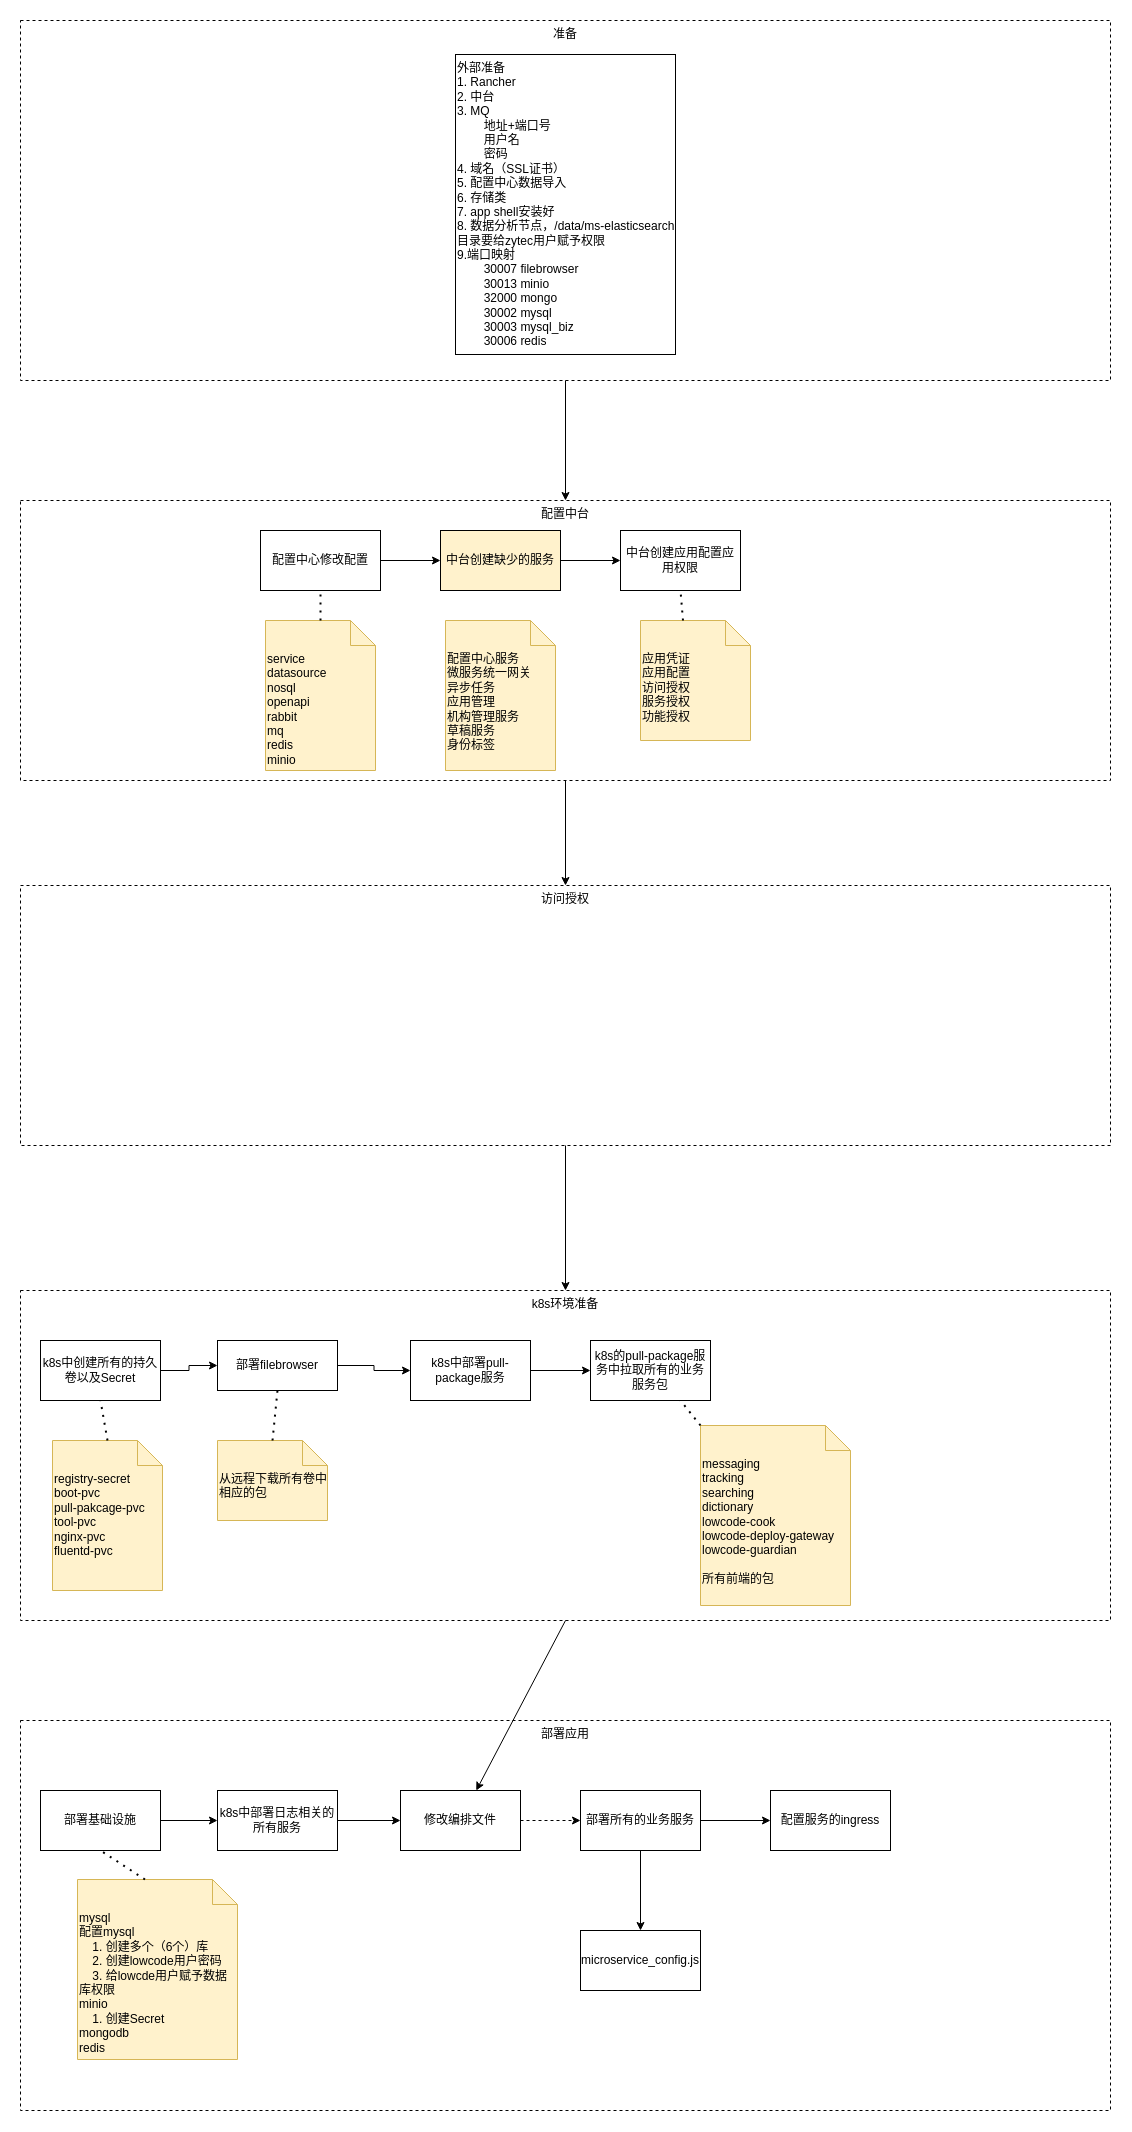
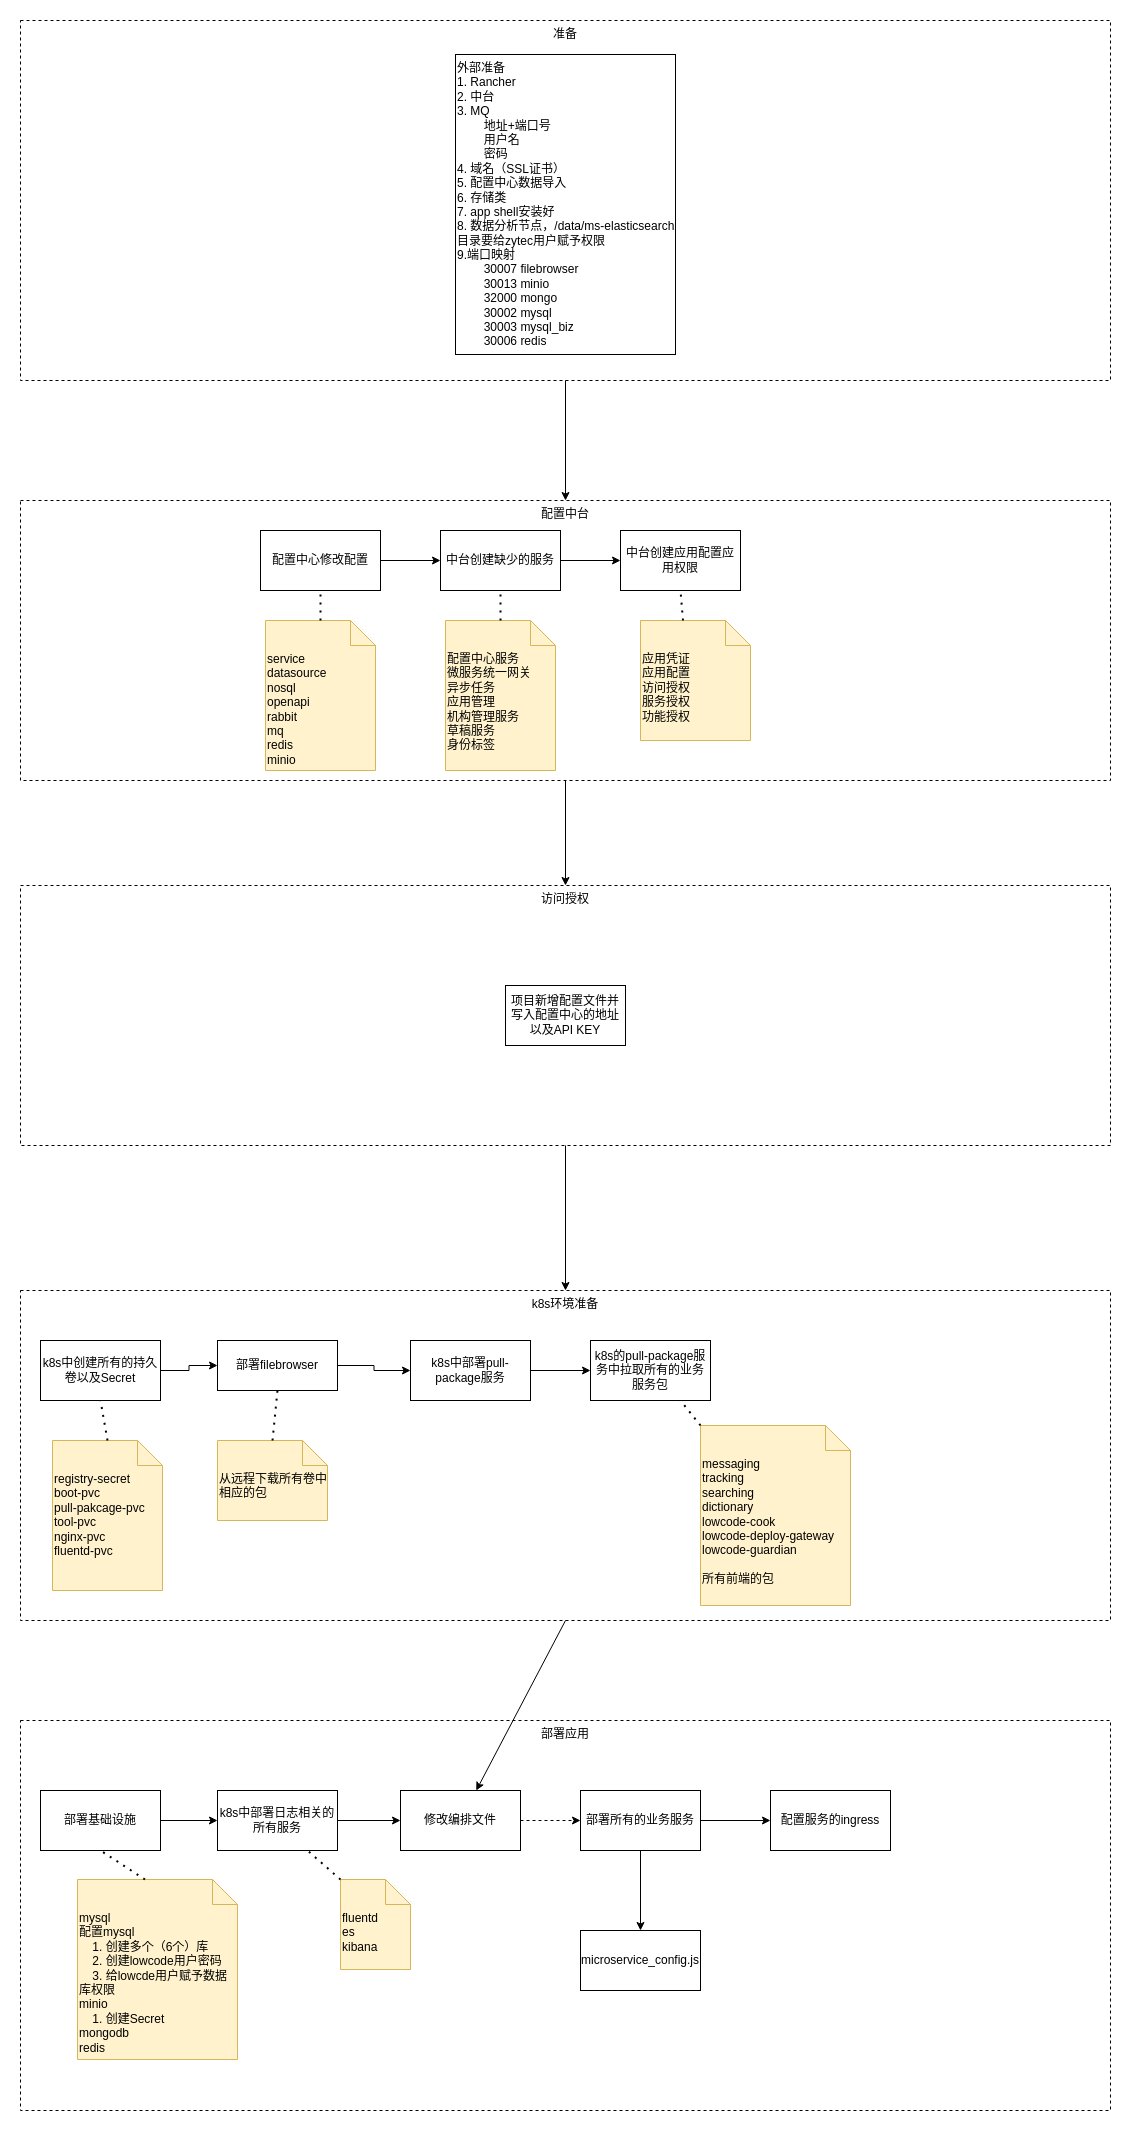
(501, 561) -> (501, 561)
none -> (501, 607)
none -> (566, 1016)
none -> (324, 1865)
none -> (376, 1925)
